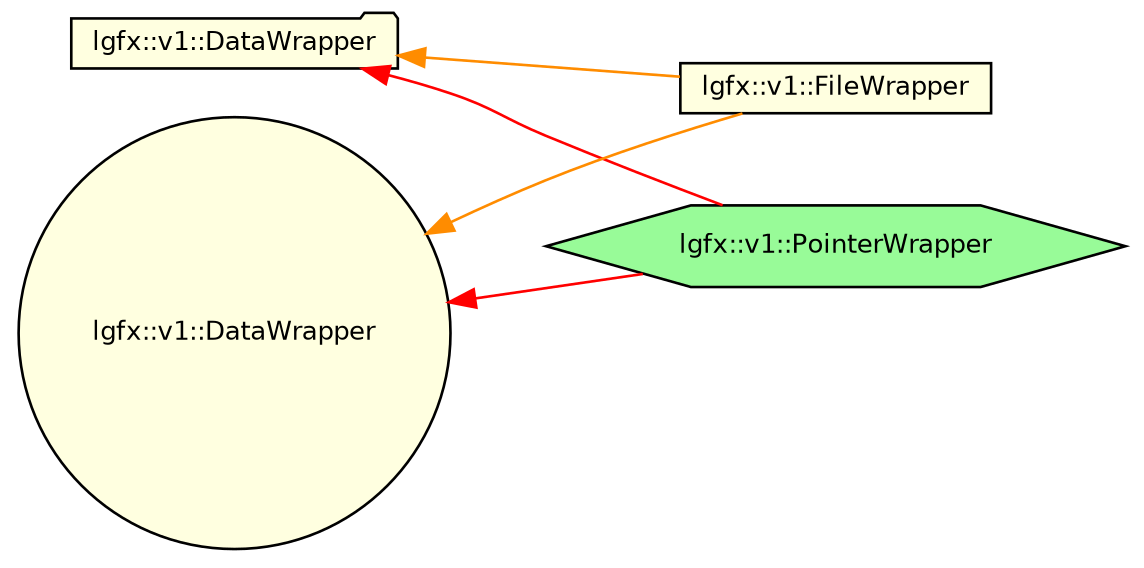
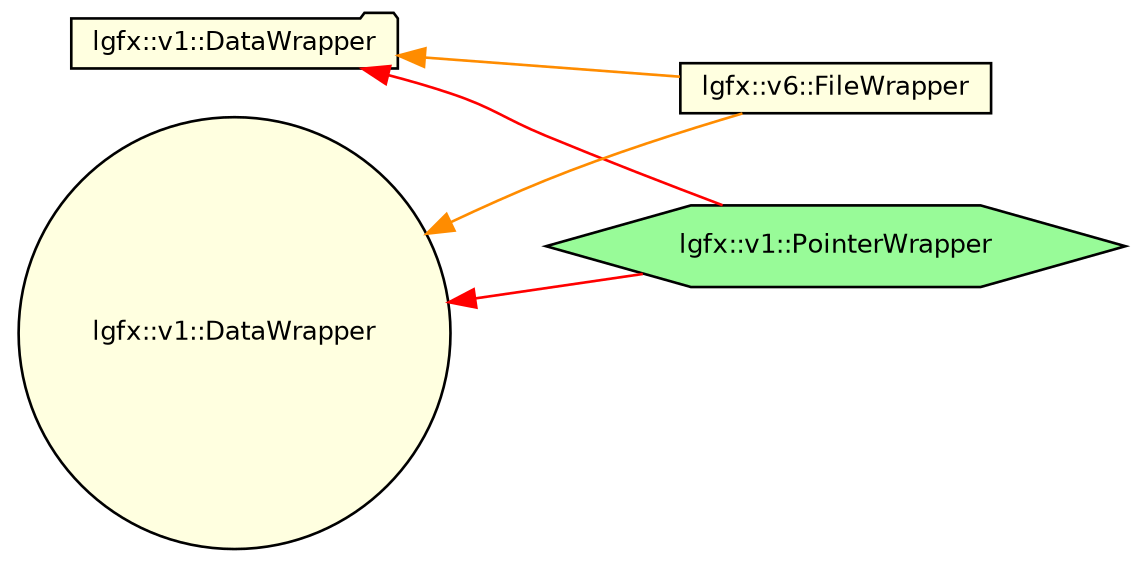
(836, 88) -> (836, 88)
